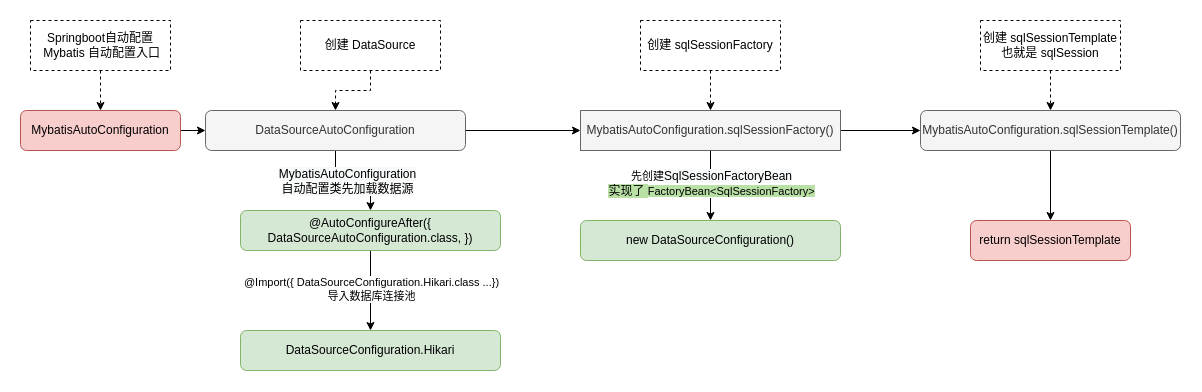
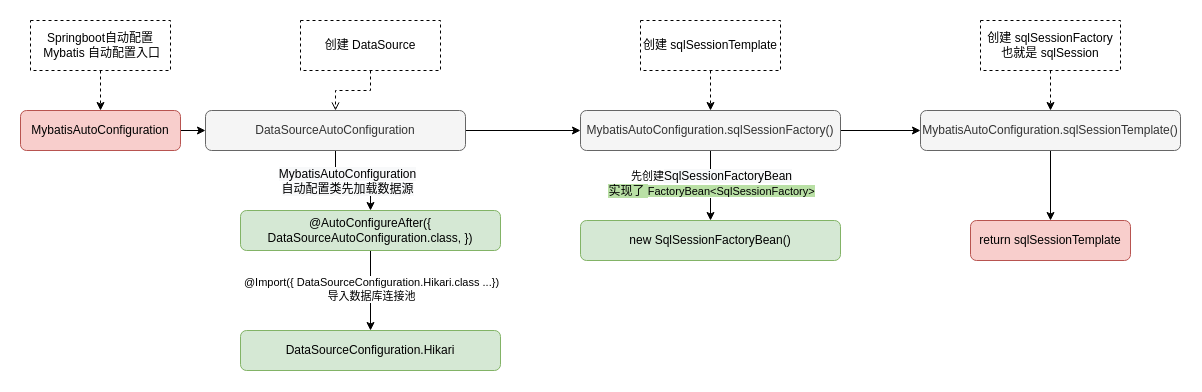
(711, 46) -> (711, 46)
(1051, 46) -> (1051, 46)
(336, 102) -> (336, 104)
(711, 131) -> (711, 131)
(711, 241) -> (711, 241)
